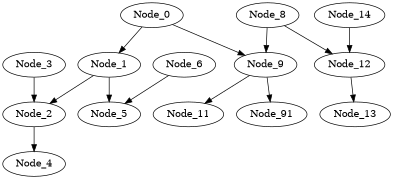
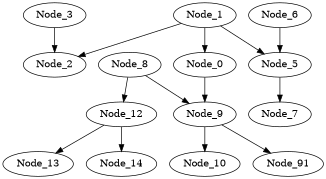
(133, 37) -> (205, 37)
(350, 37) -> (121, 136)
(188, 114) -> (205, 164)
none -> (280, 114)
(34, 164) -> none
